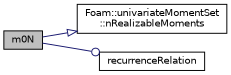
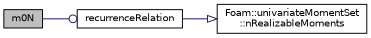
(55, 35) -> (195, 19)
